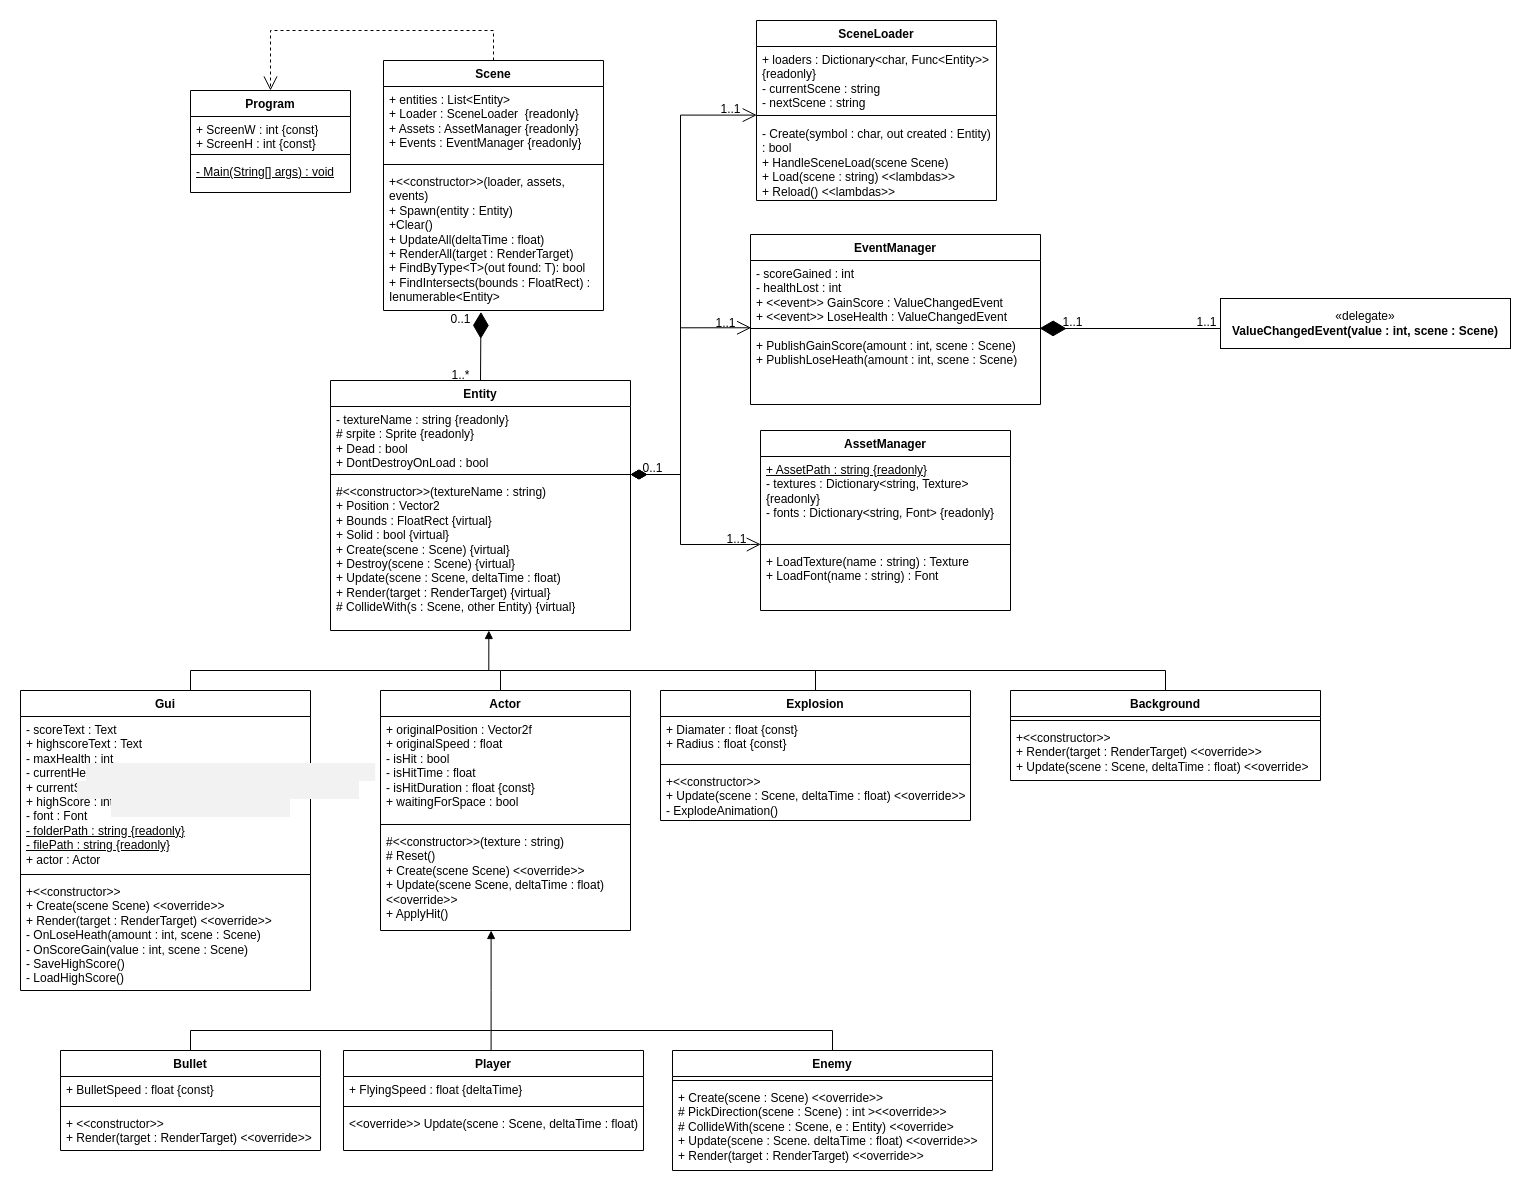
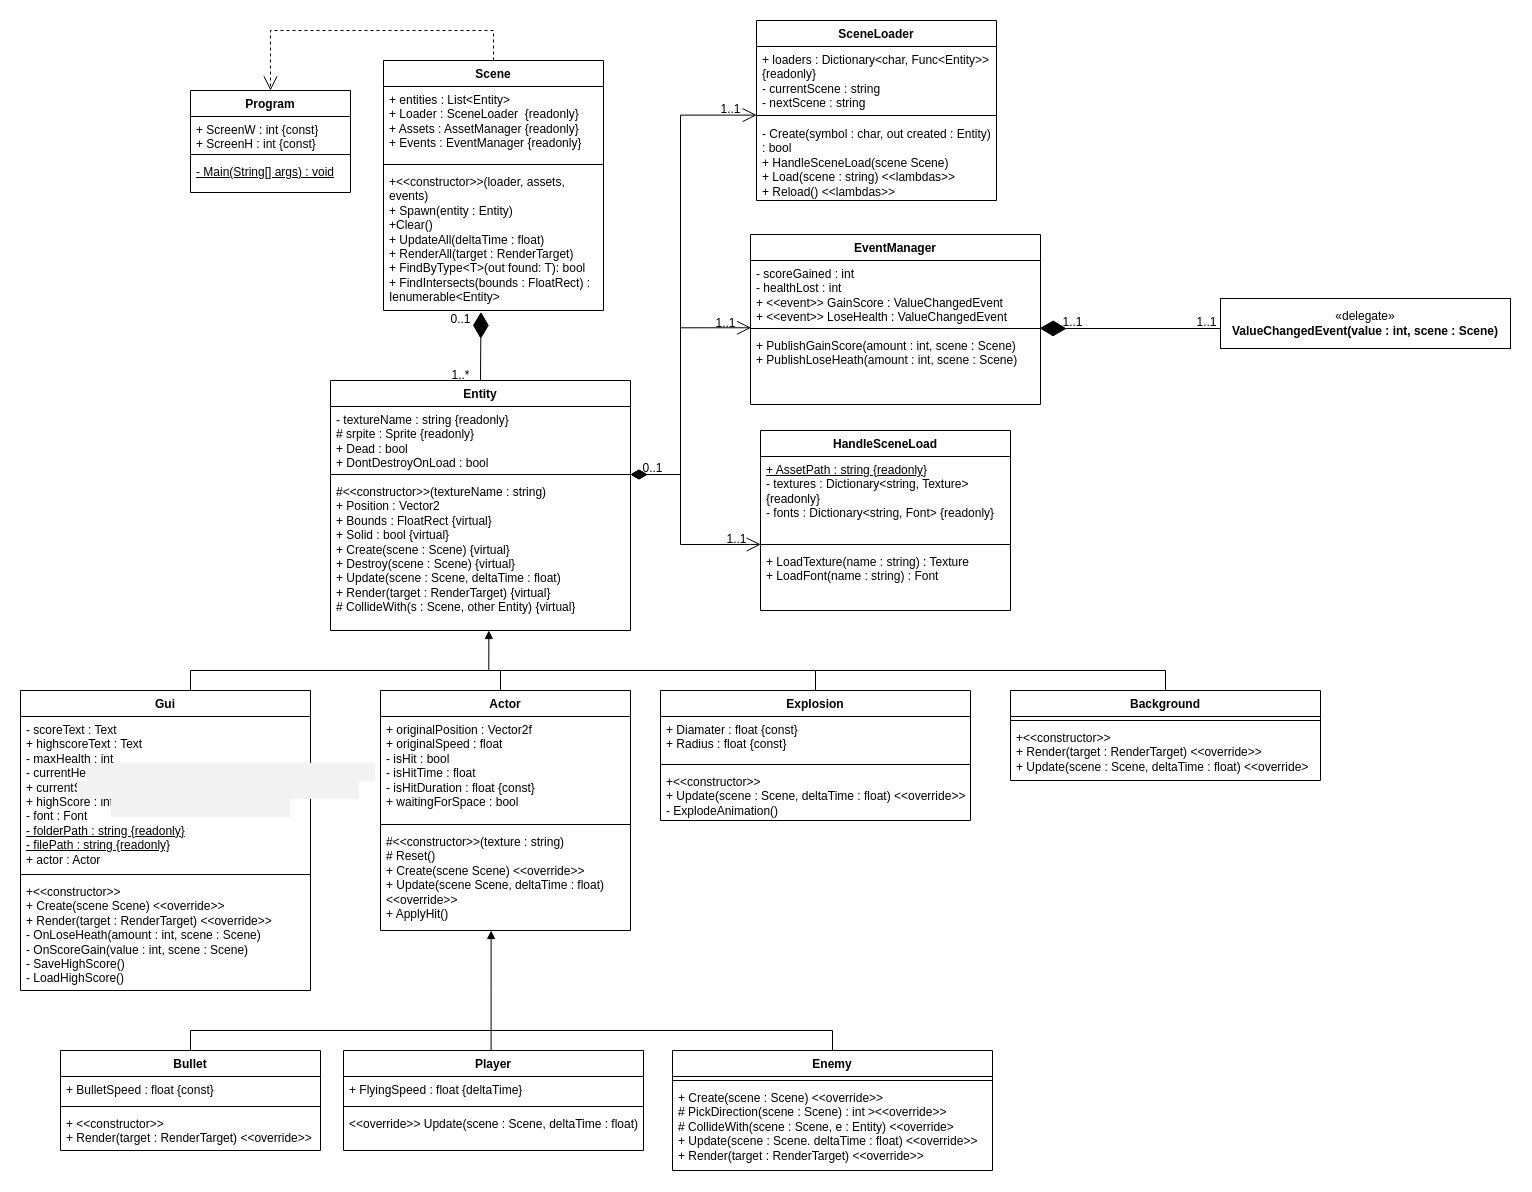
(886, 445) -> (886, 445)
